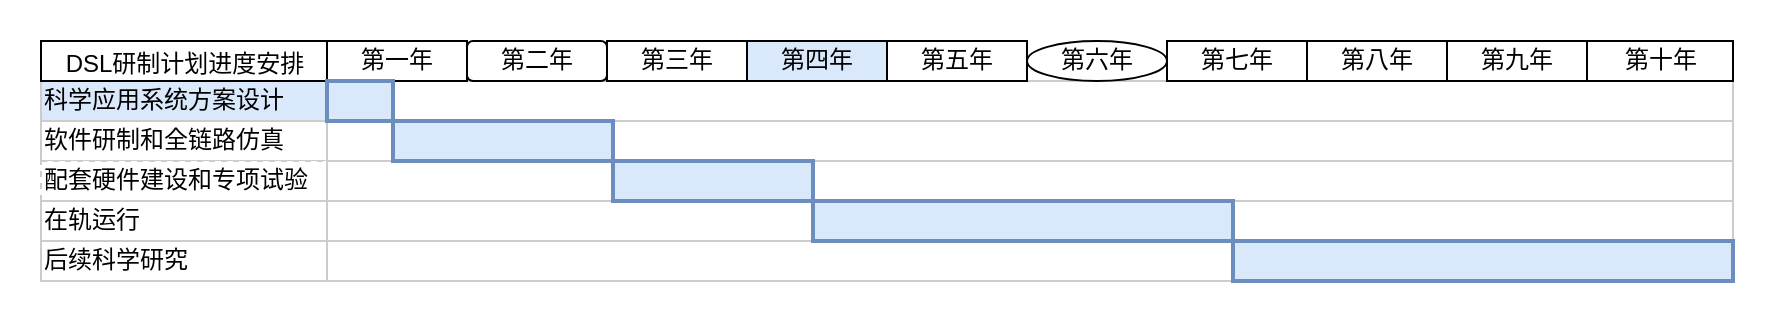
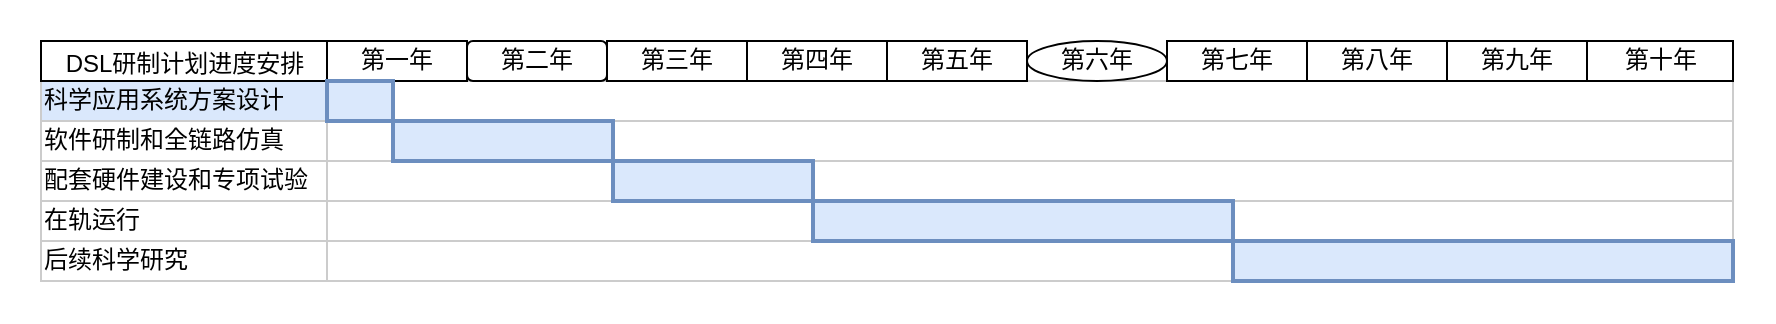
(817, 61) -> (817, 61)
(184, 181) -> (184, 181)
